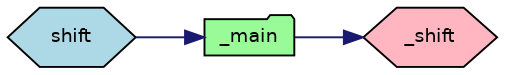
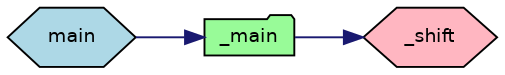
(72, 37) -> (72, 37)
